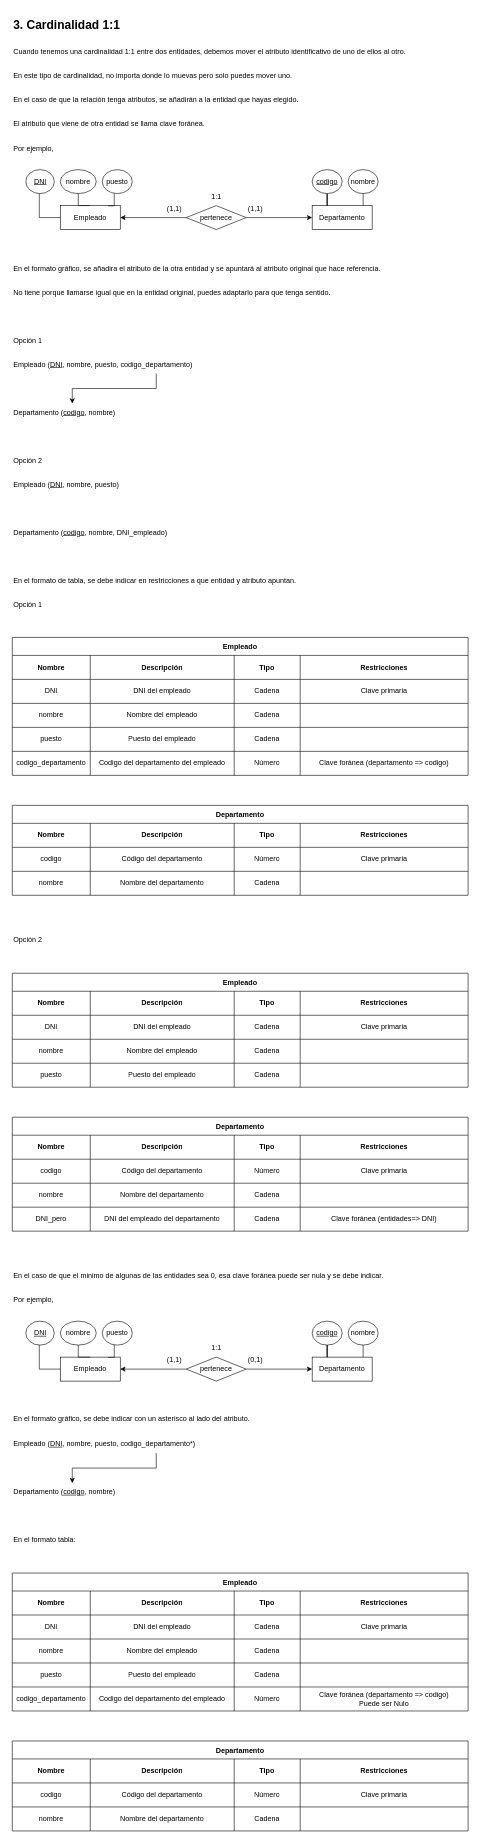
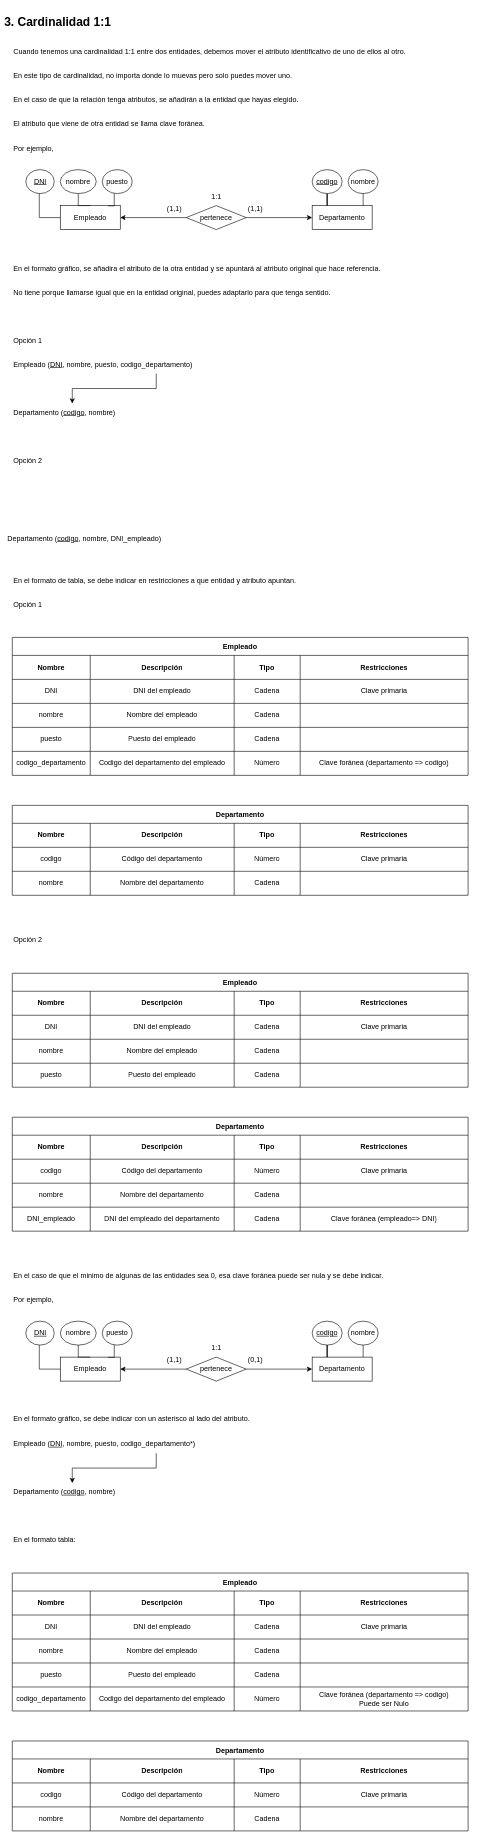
(69, 24) -> (60, 21)
(72, 485) -> none
(96, 533) -> (90, 539)
(51, 1220) -> (51, 1220)
(384, 1220) -> (384, 1220)
